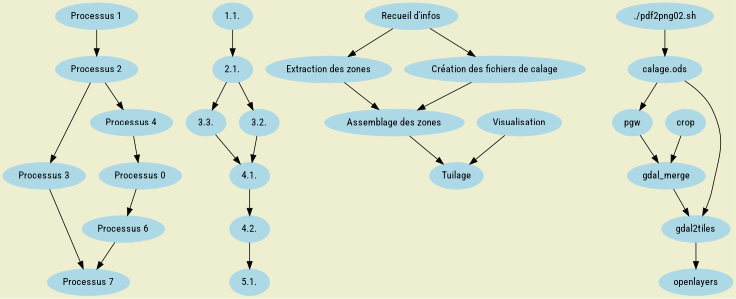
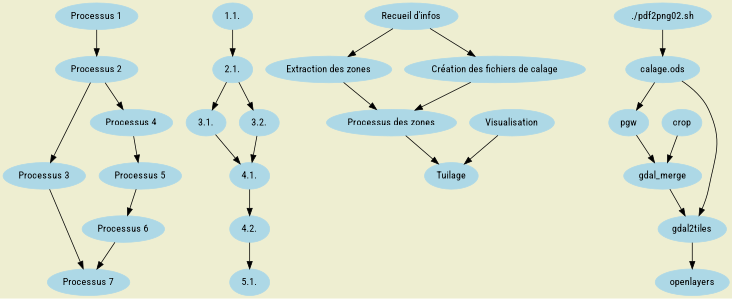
(206, 123) -> (206, 123)
(394, 123) -> (392, 123)
(140, 176) -> (140, 176)
